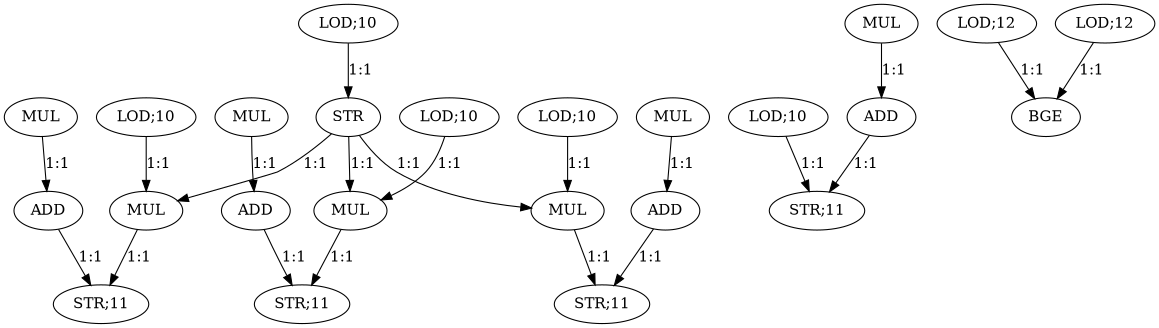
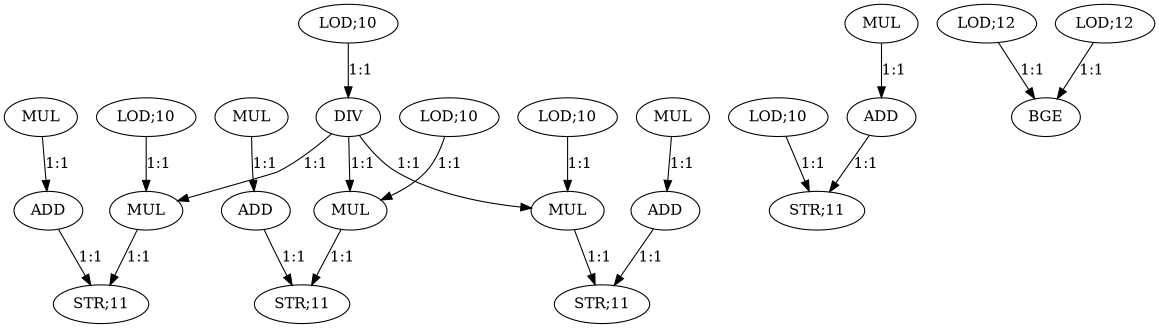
(348, 117) -> (348, 117)
